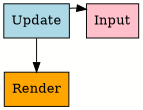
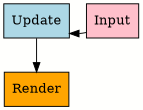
(73, 8) -> (83, 33)
